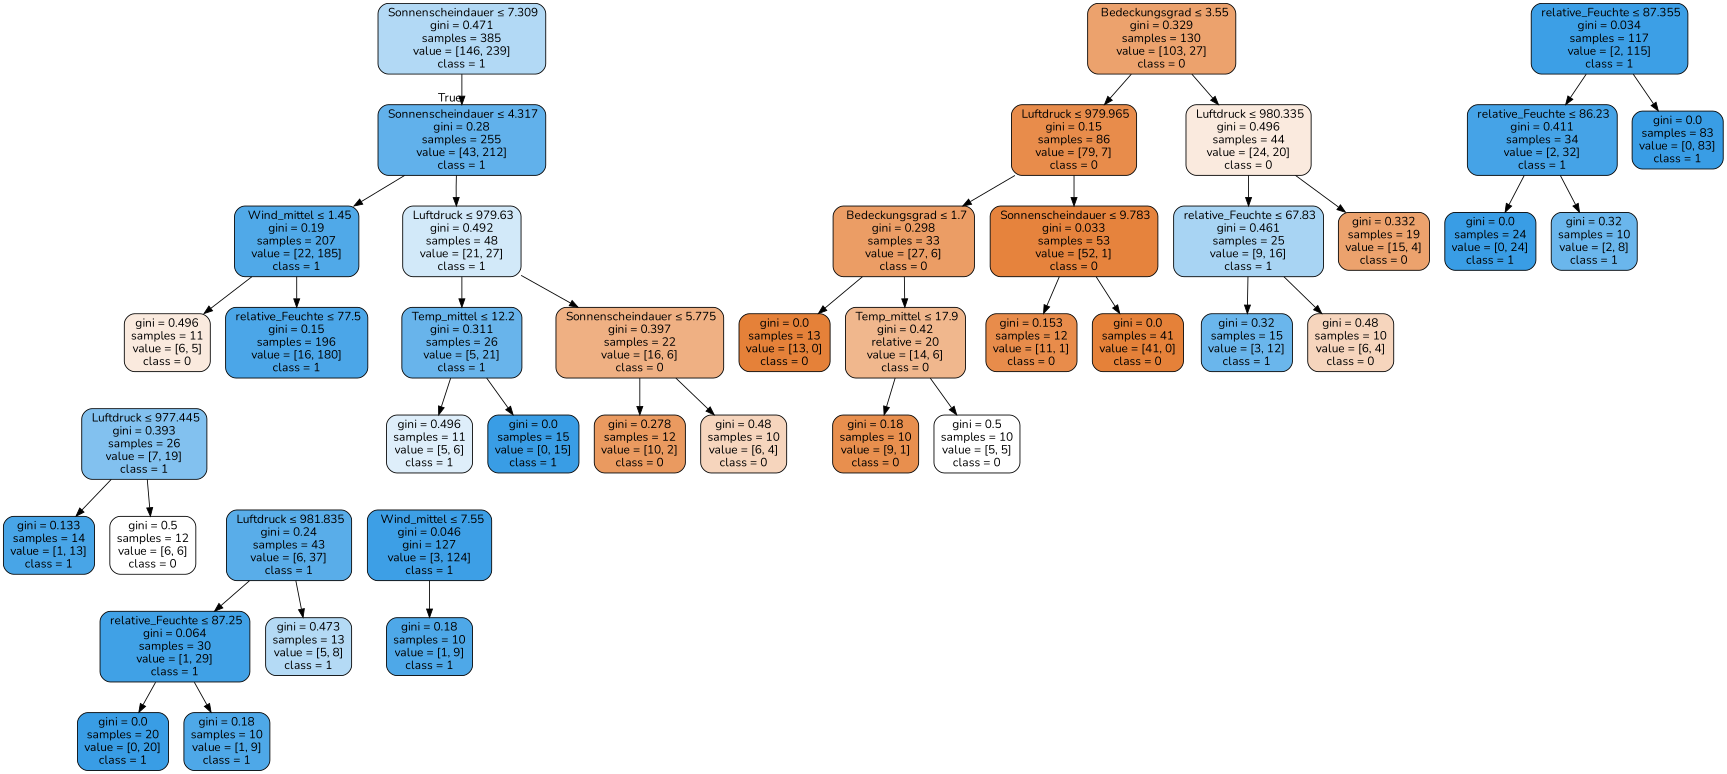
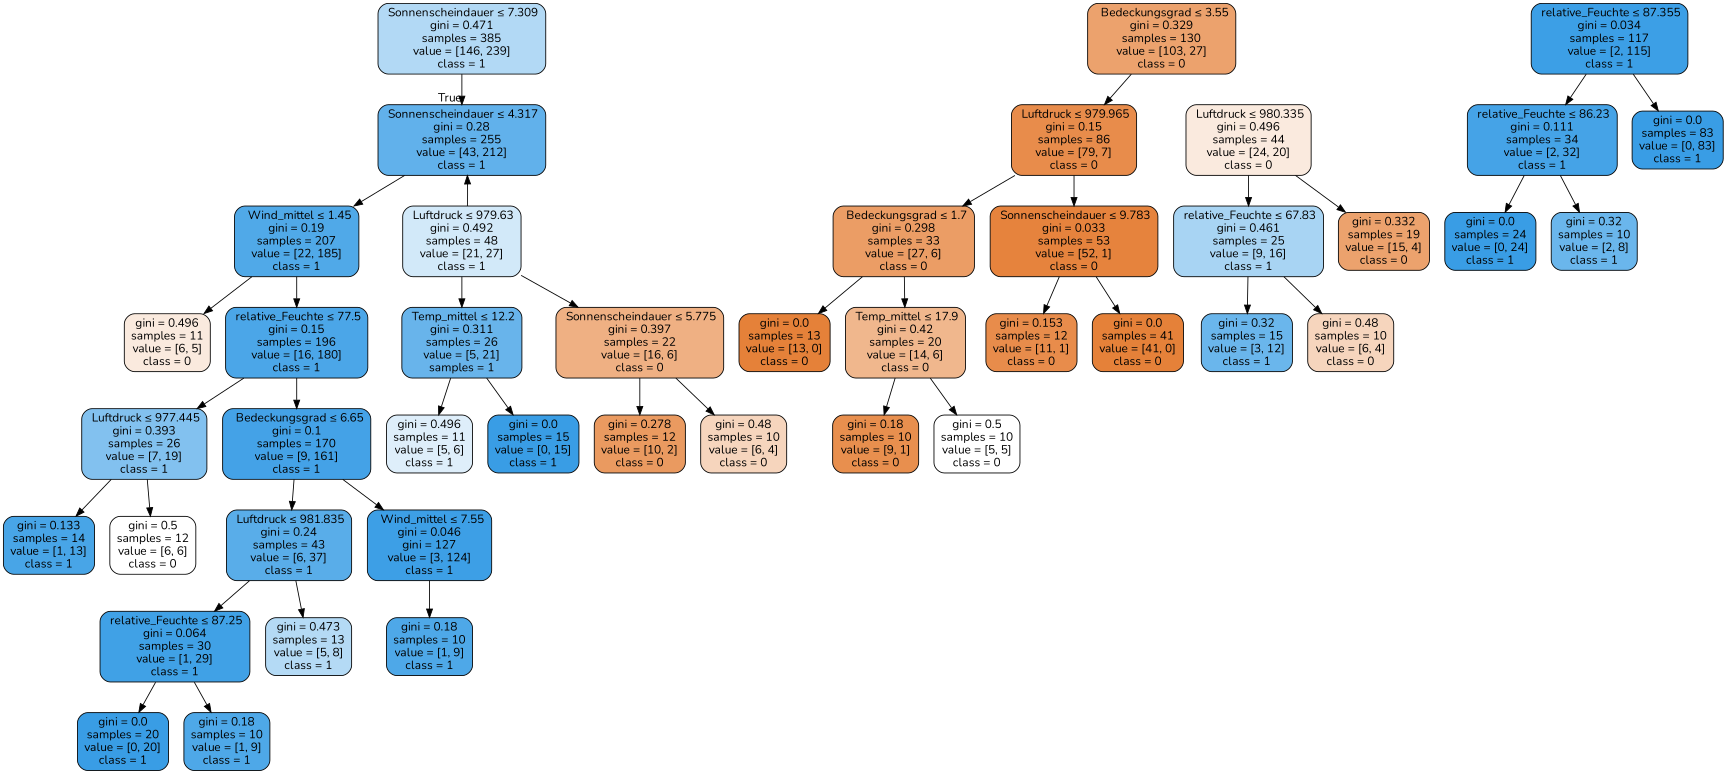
(1202, 86) -> none
(1542, 127) -> (1542, 127)
(456, 186) -> (468, 195)
(905, 342) -> (905, 342)
(462, 368) -> (462, 368)
none -> (224, 391)
none -> (297, 444)
